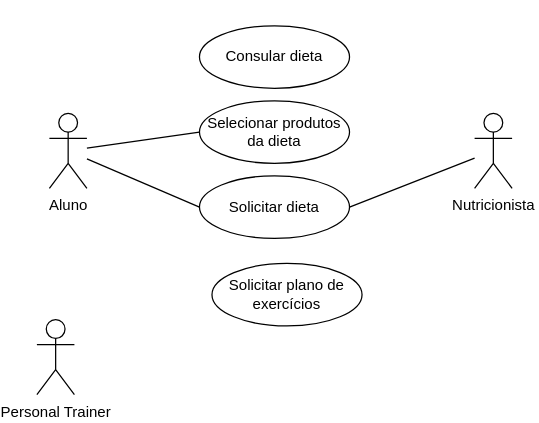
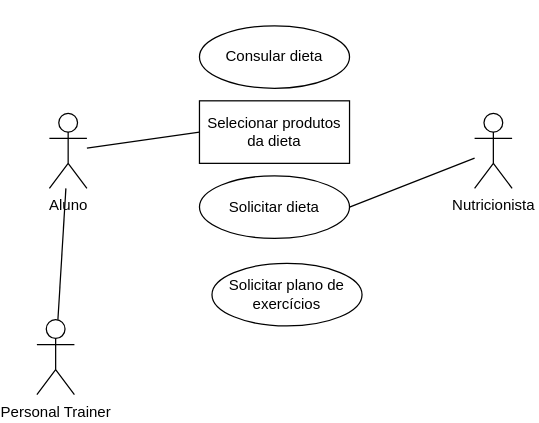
(274, 132) -> (274, 132)
(143, 183) -> (62, 253)
